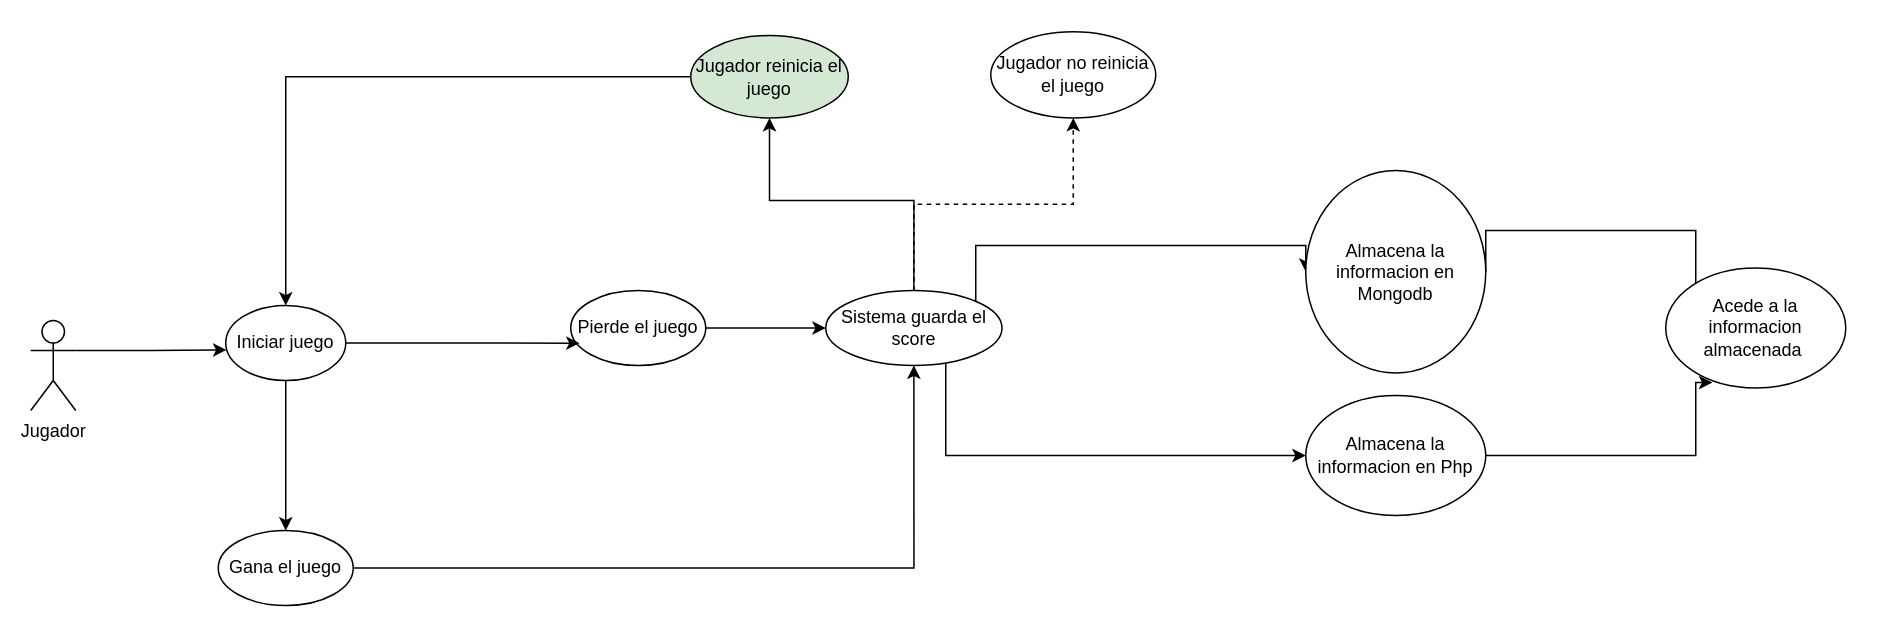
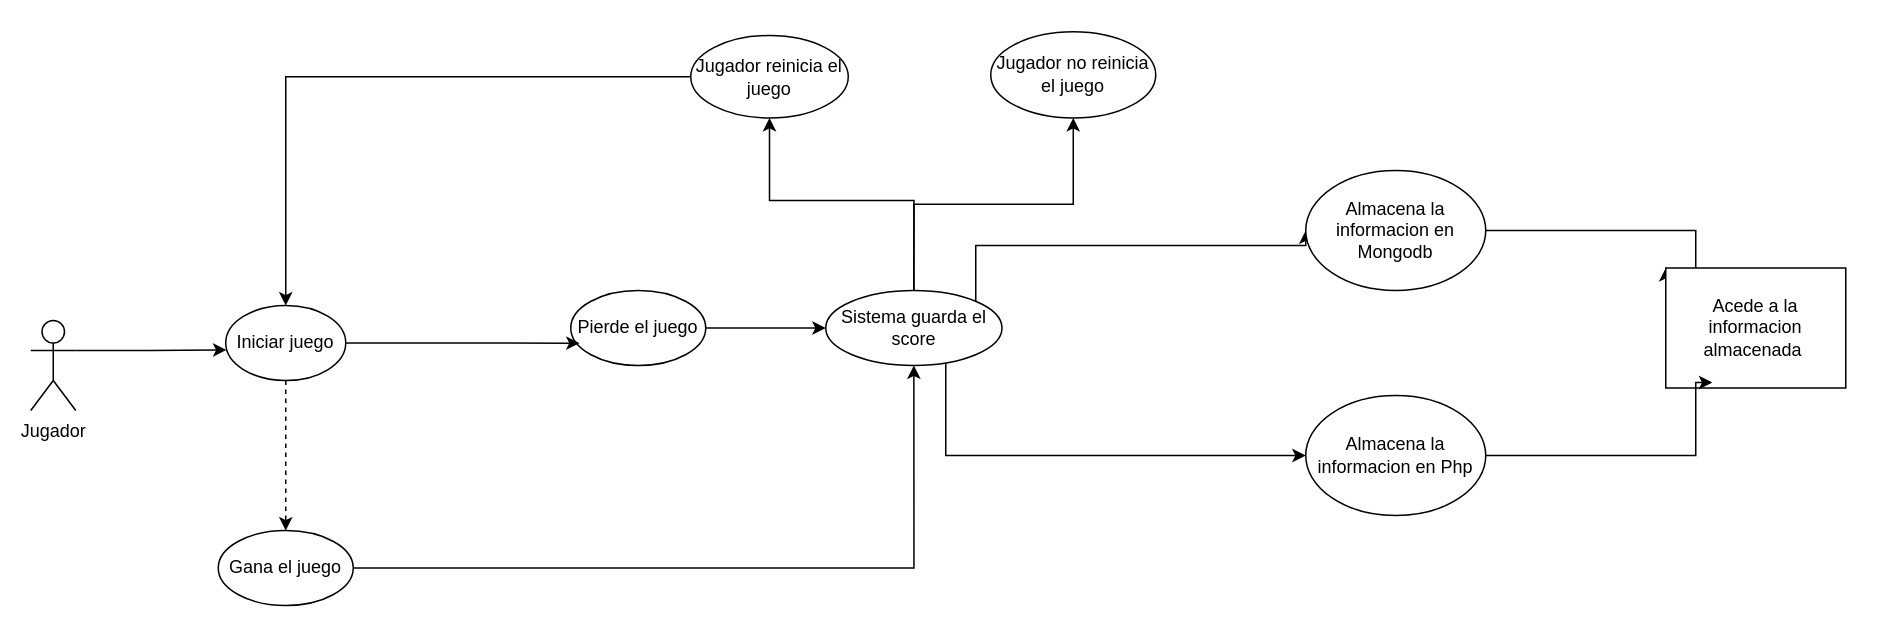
(770, 77) -> (770, 77)
(1032, 204) -> (1032, 204)
(1396, 272) -> (1396, 230)
(1756, 328) -> (1756, 328)
(286, 449) -> (286, 449)
